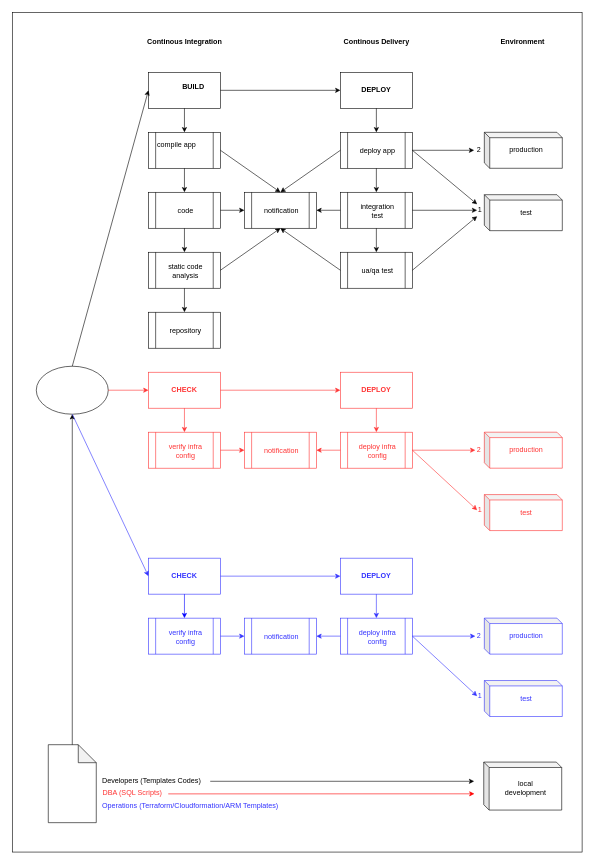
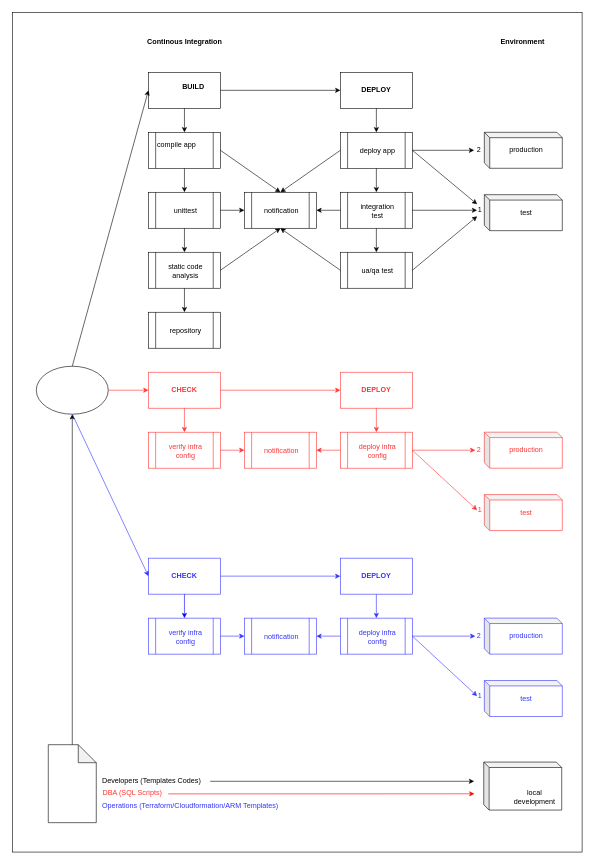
(377, 42) -> none
(186, 211) -> (186, 211)
(526, 788) -> (535, 797)
